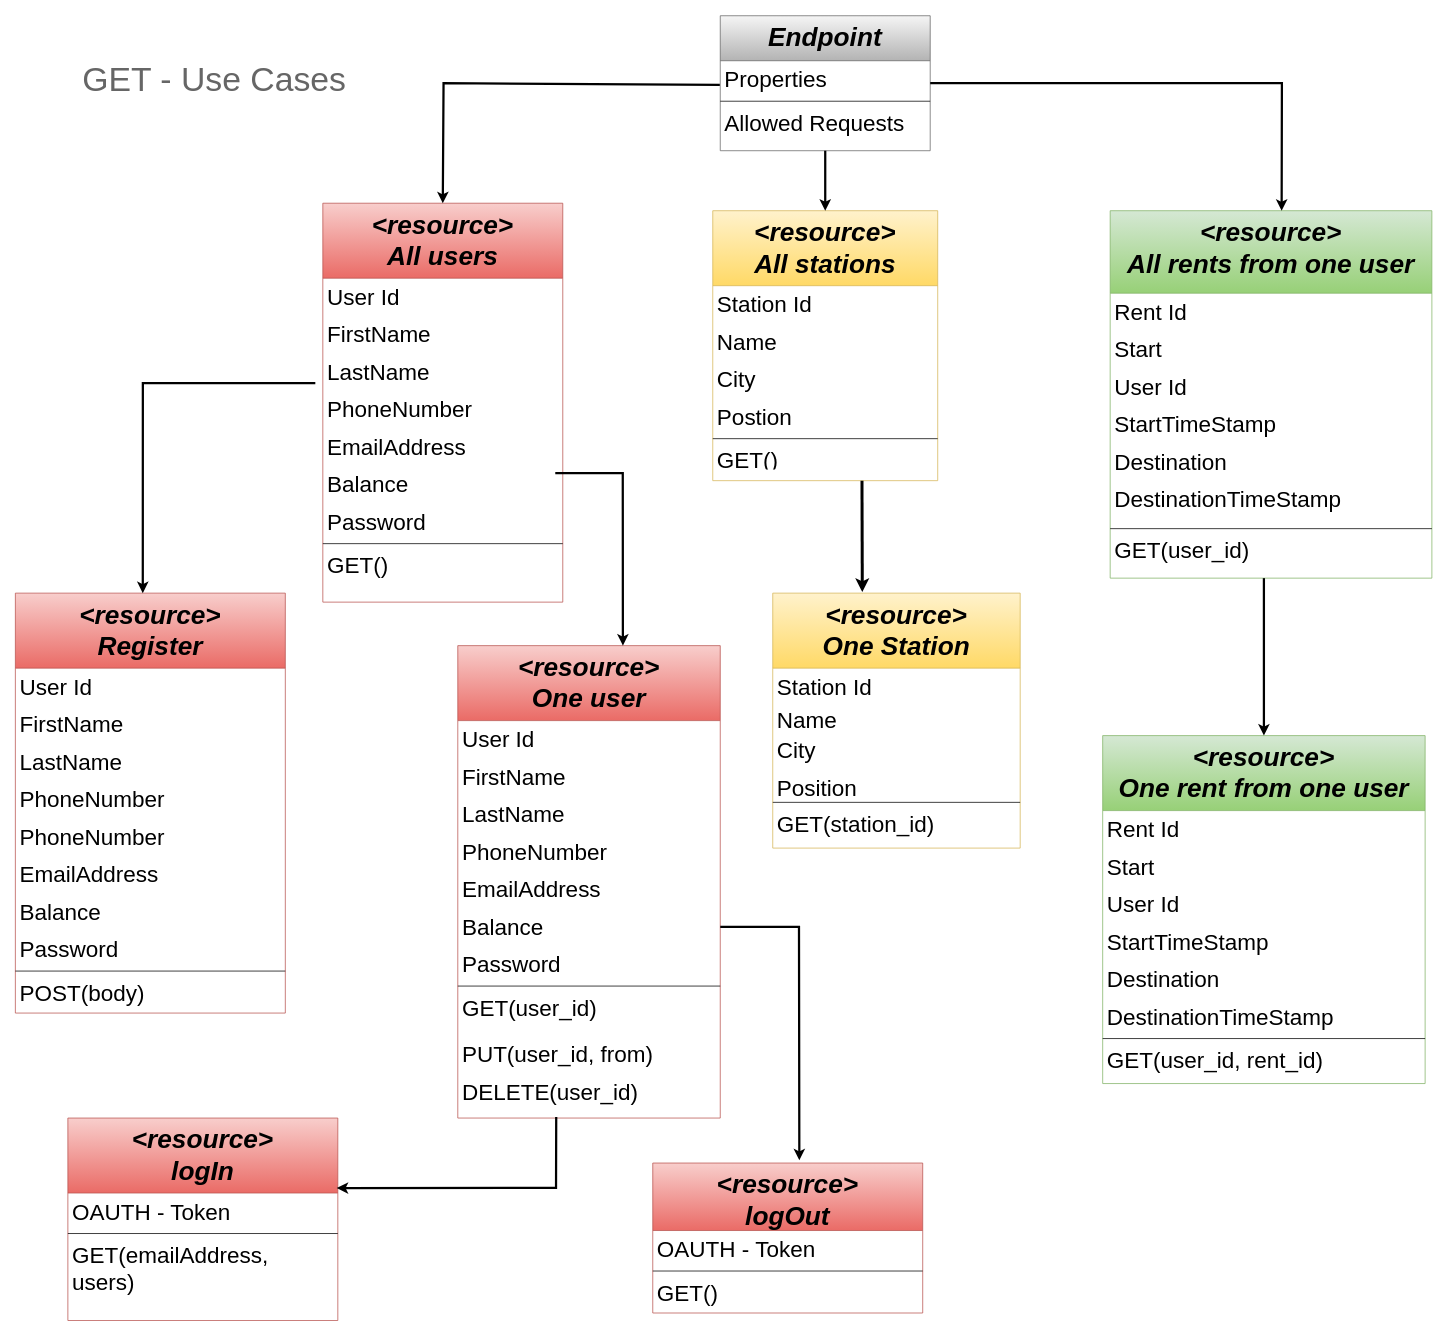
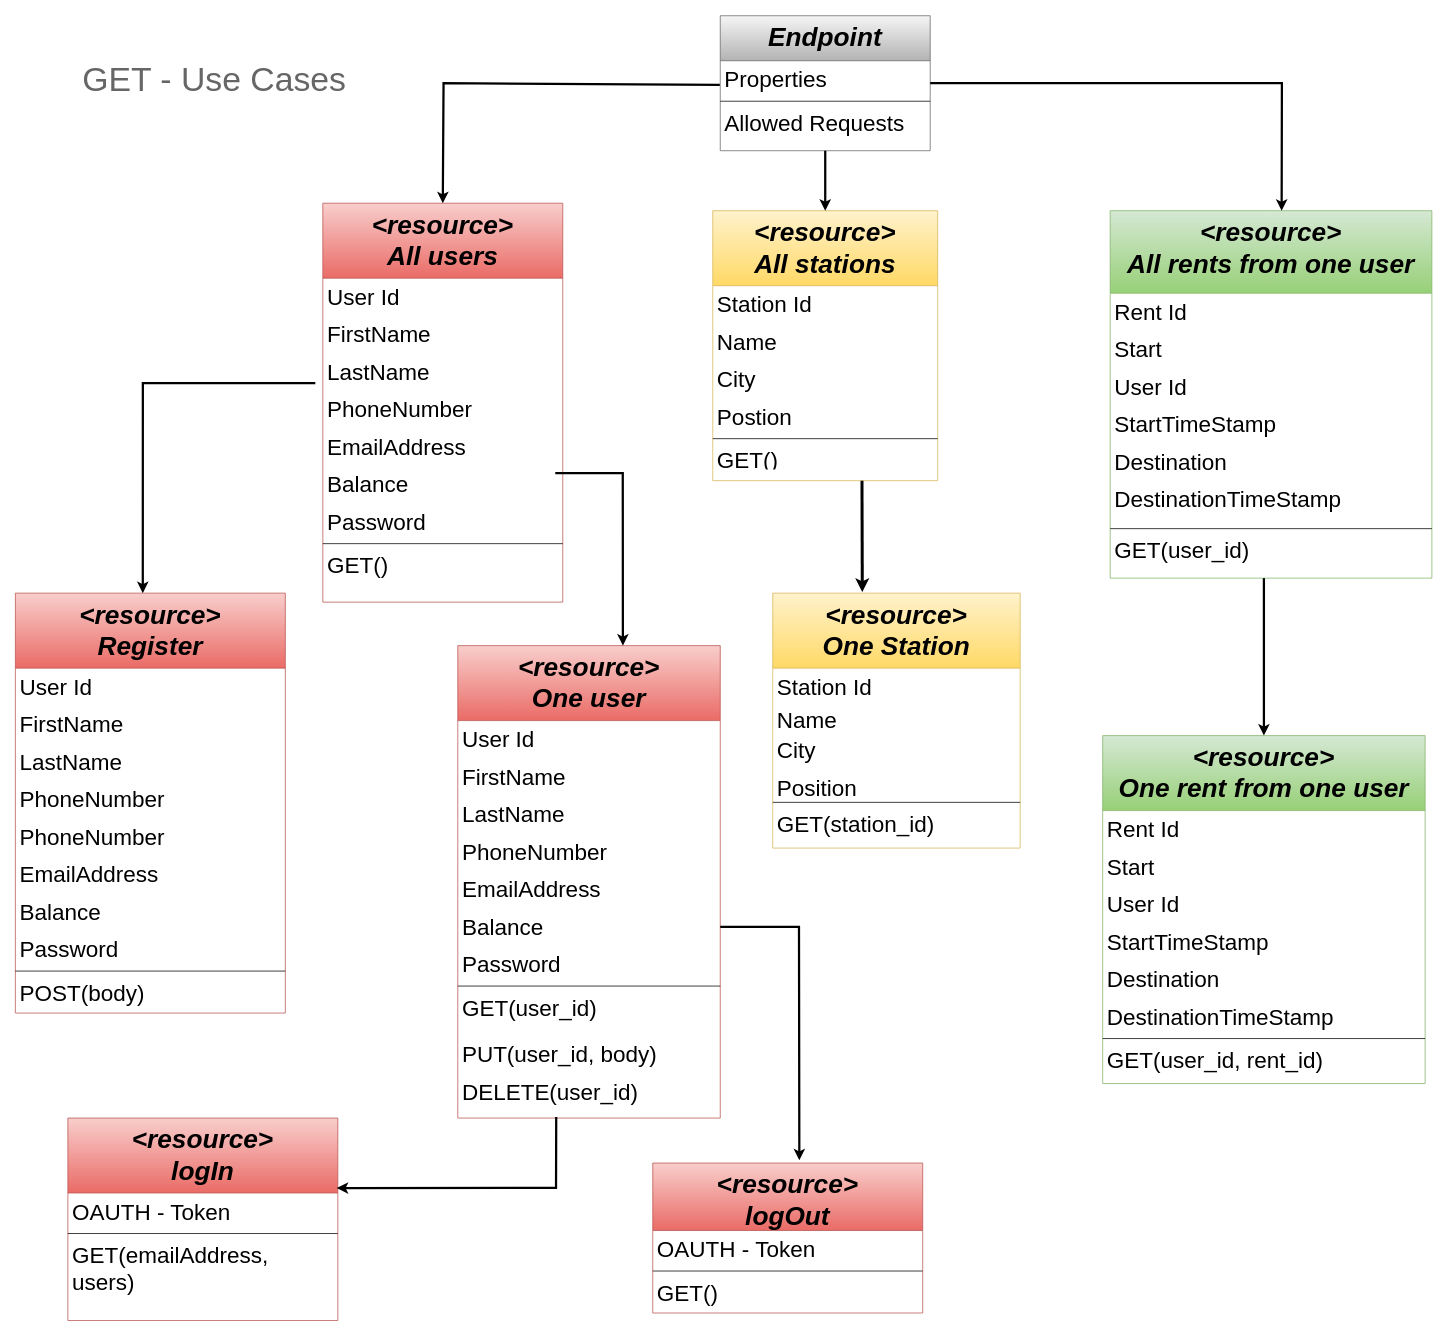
(567, 1055) -> (567, 1055)
